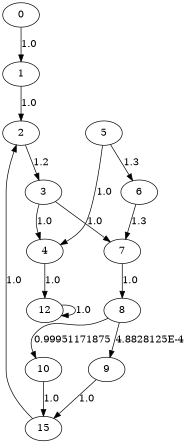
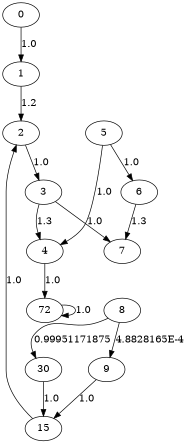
(29, 104) -> (29, 104)
(41, 163) -> (41, 163)
(131, 163) -> (131, 163)
(44, 222) -> (44, 222)
(122, 277) -> none
(45, 310) -> (45, 310)
(150, 340) -> (150, 340)
(43, 369) -> (43, 369)
